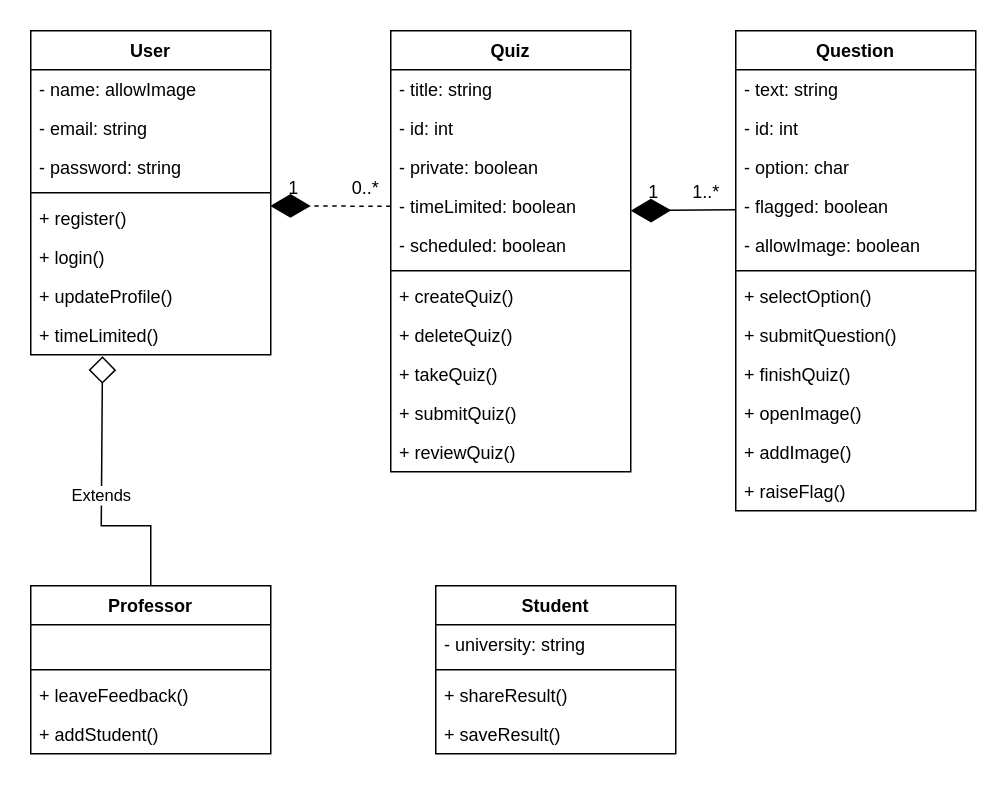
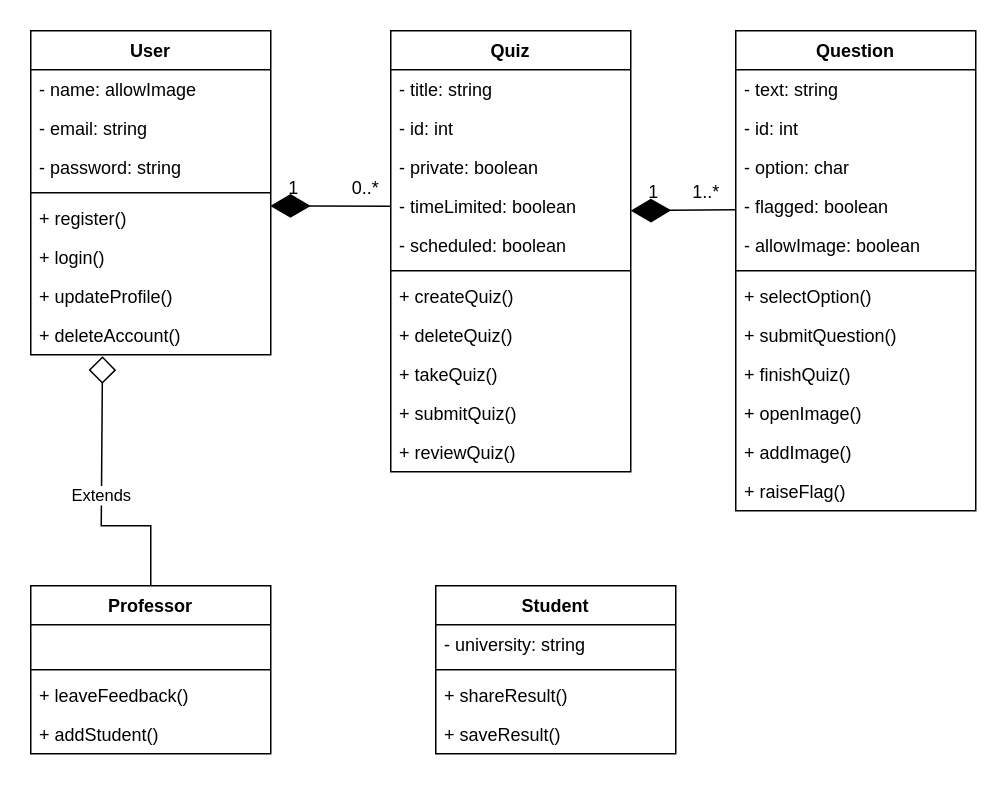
(348, 206) -> (348, 206)
(106, 337) -> (121, 337)
